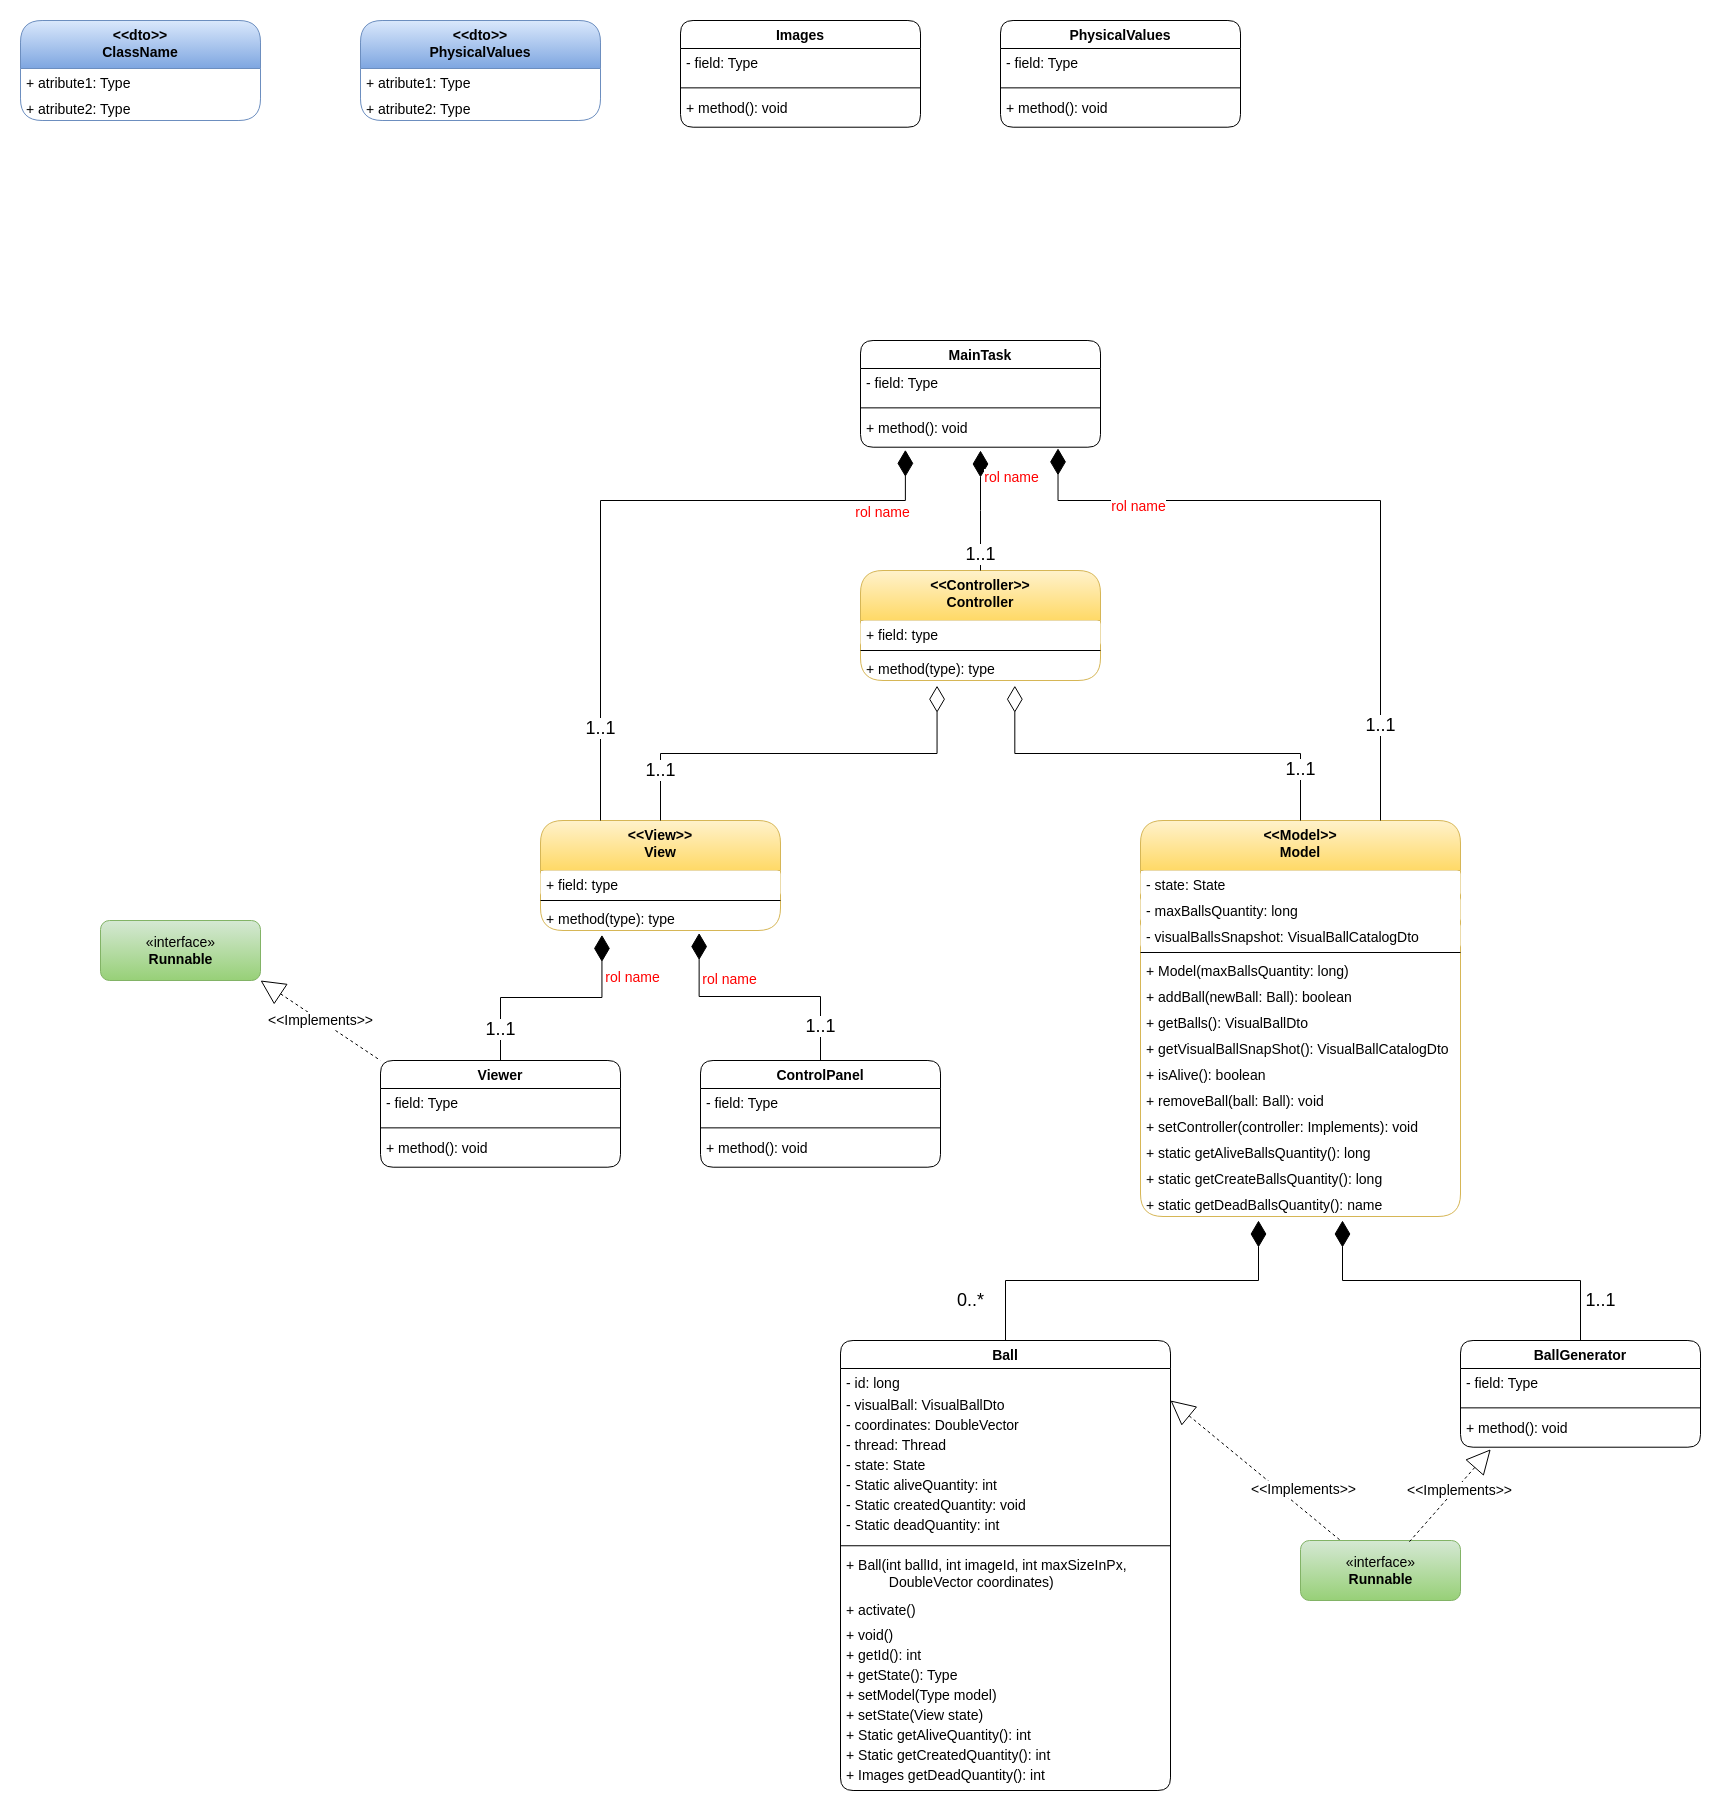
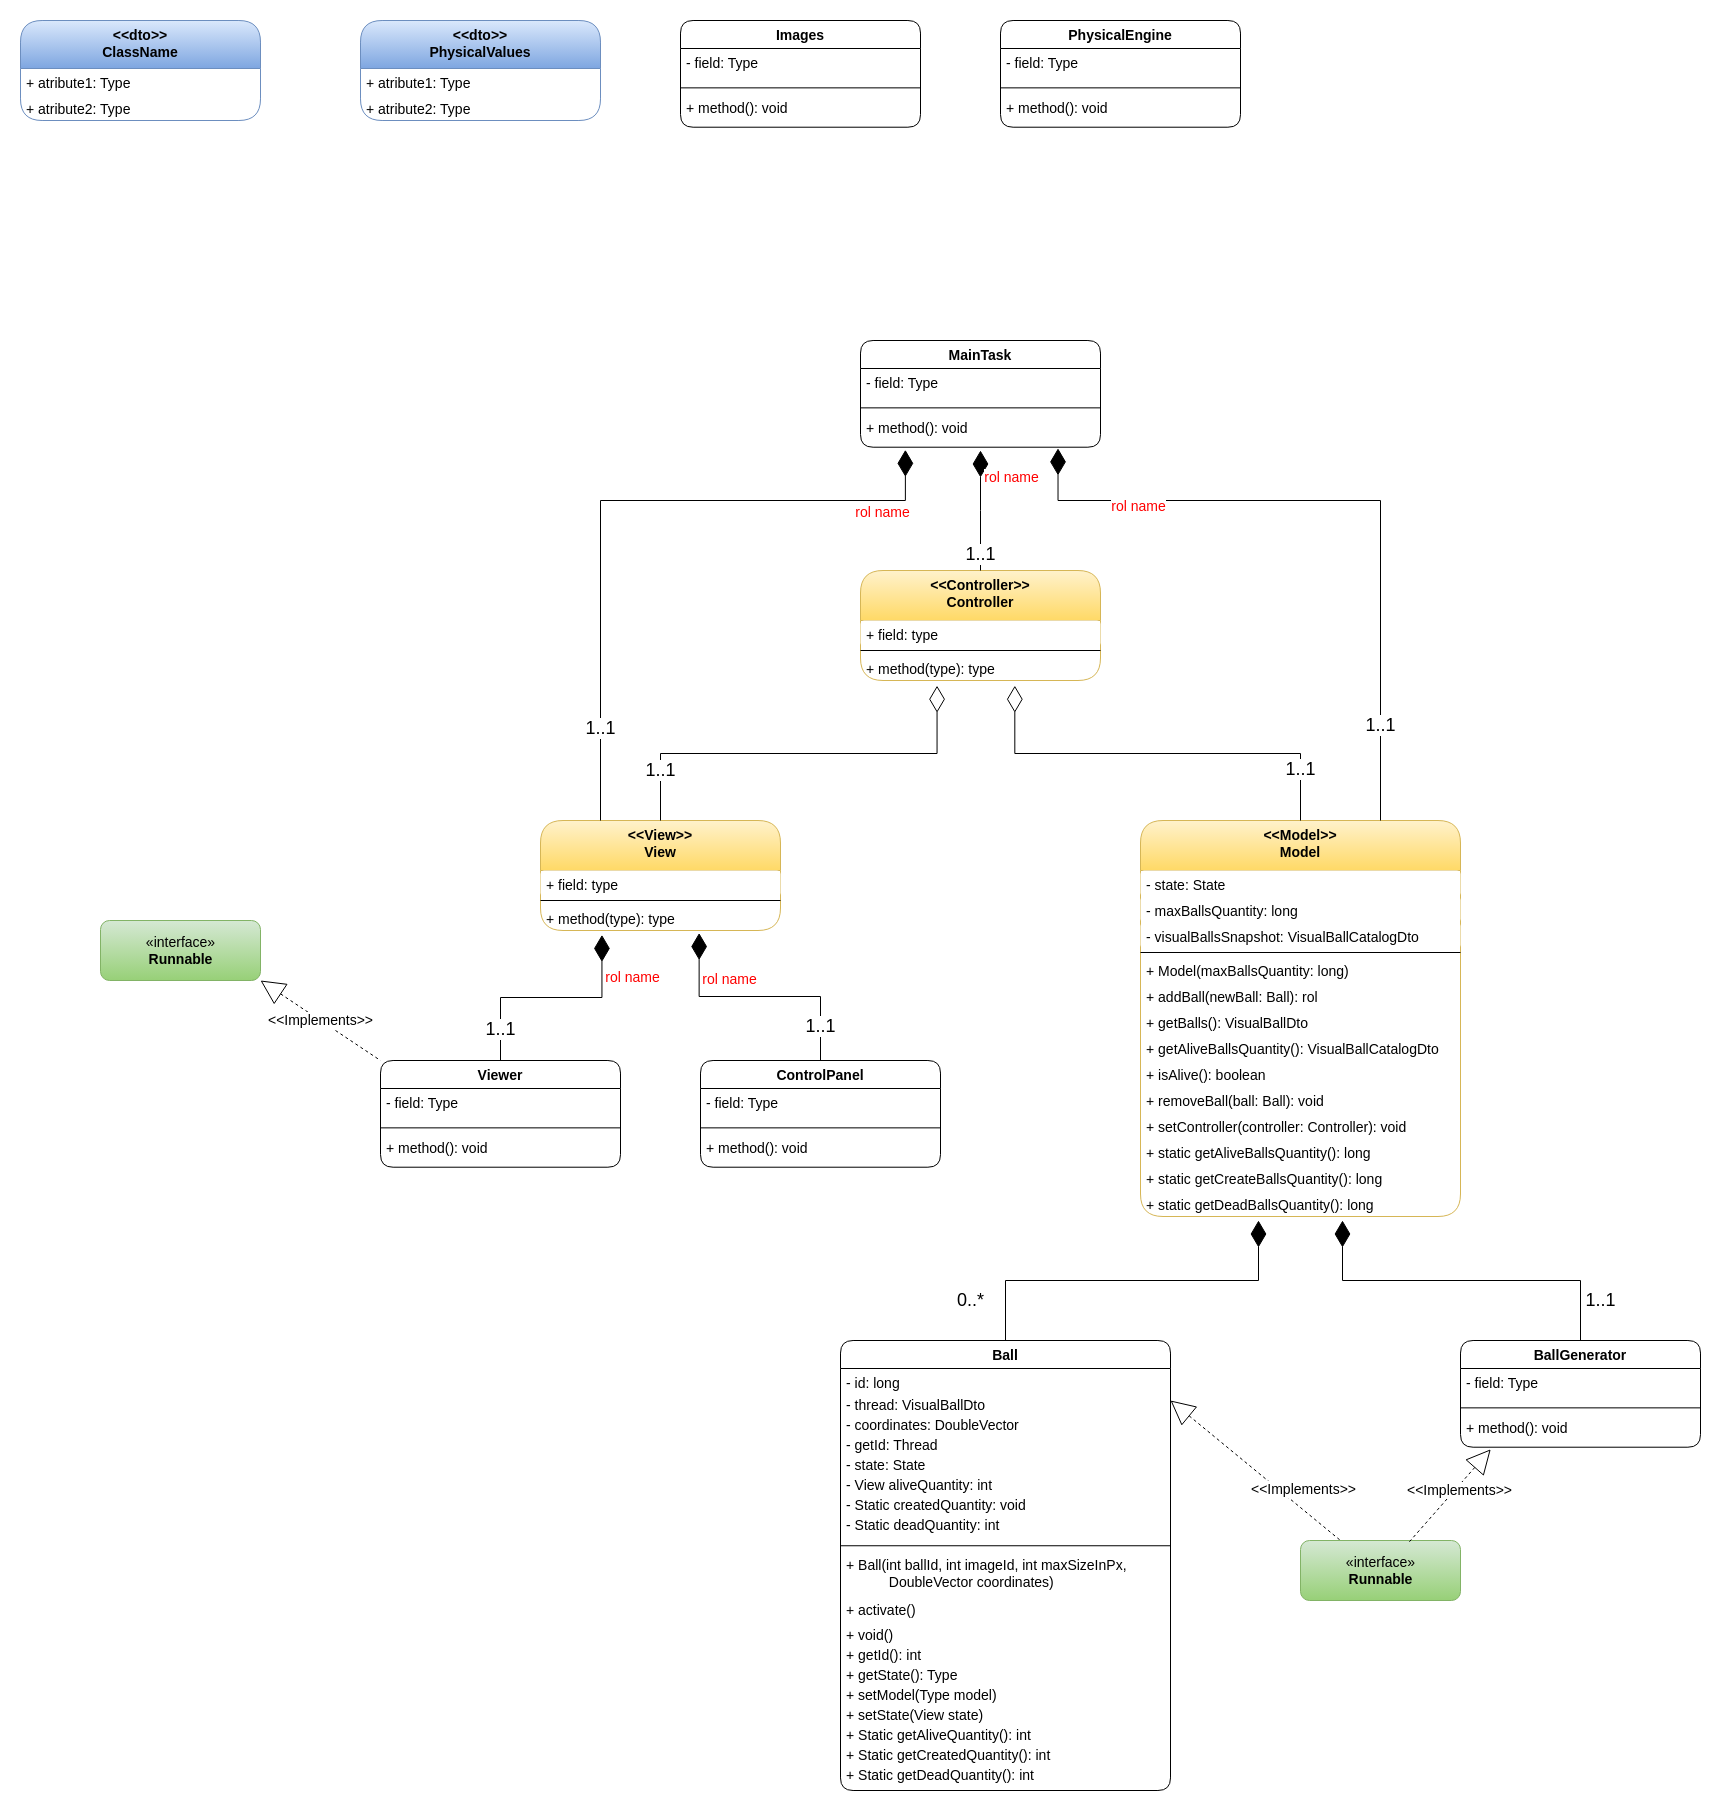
(1120, 35) -> (1120, 35)
(1254, 997) -> (1238, 997)
(1308, 1049) -> (1307, 1049)
(1302, 1127) -> (1301, 1127)
(1276, 1205) -> (1275, 1205)
(932, 1405) -> (923, 1405)
(903, 1445) -> (899, 1445)
(935, 1485) -> (928, 1485)
(957, 1775) -> (955, 1775)
